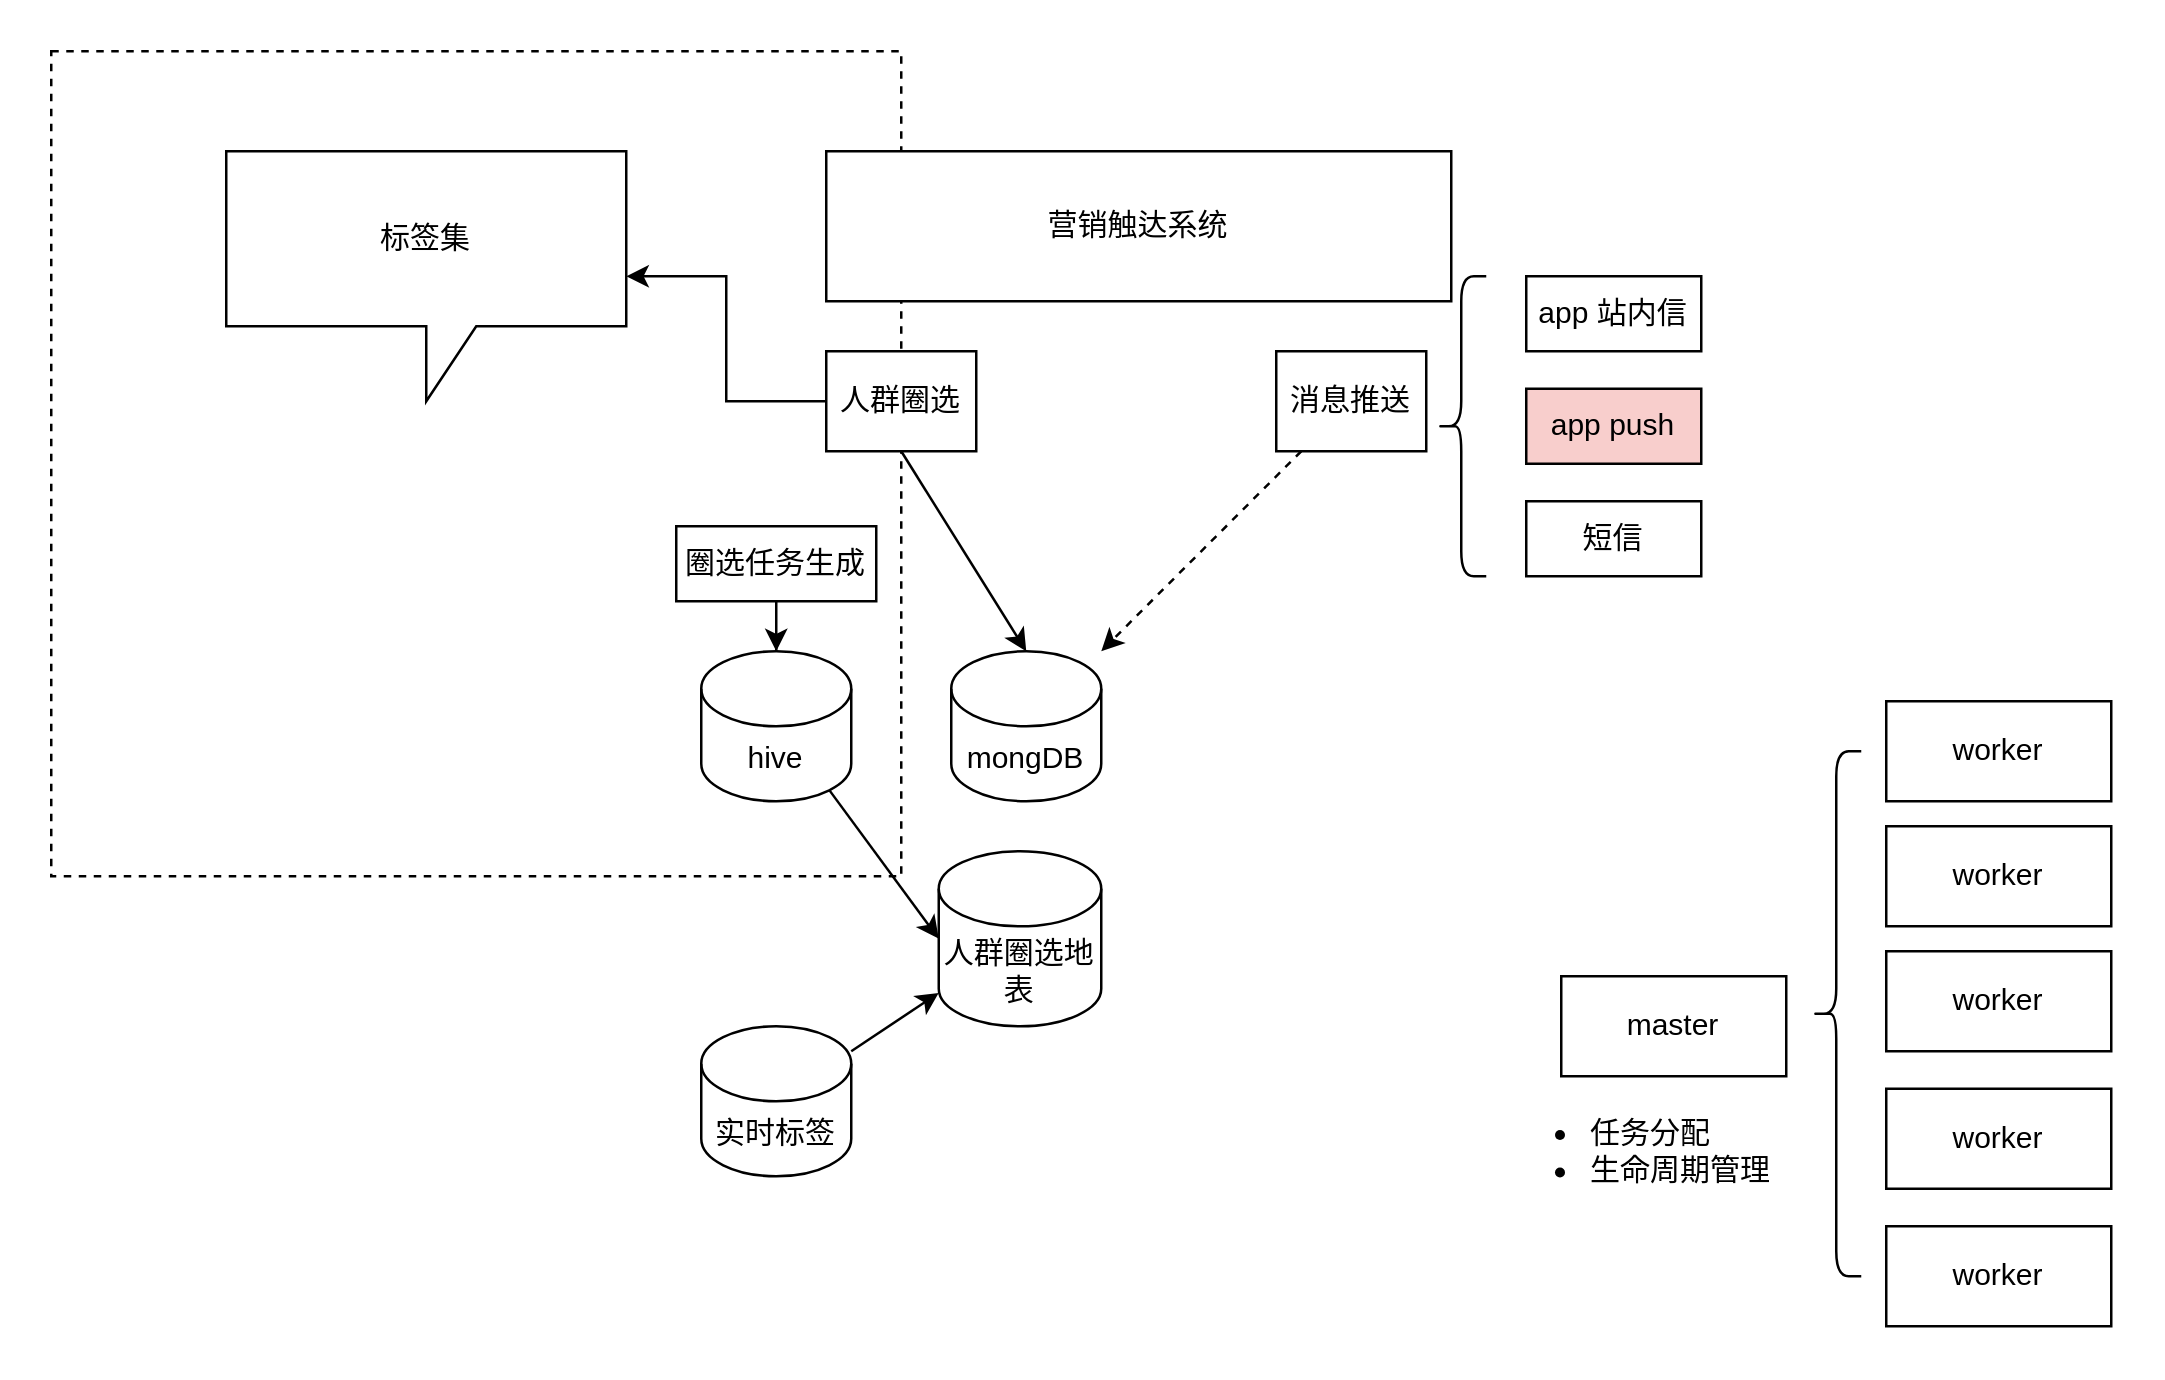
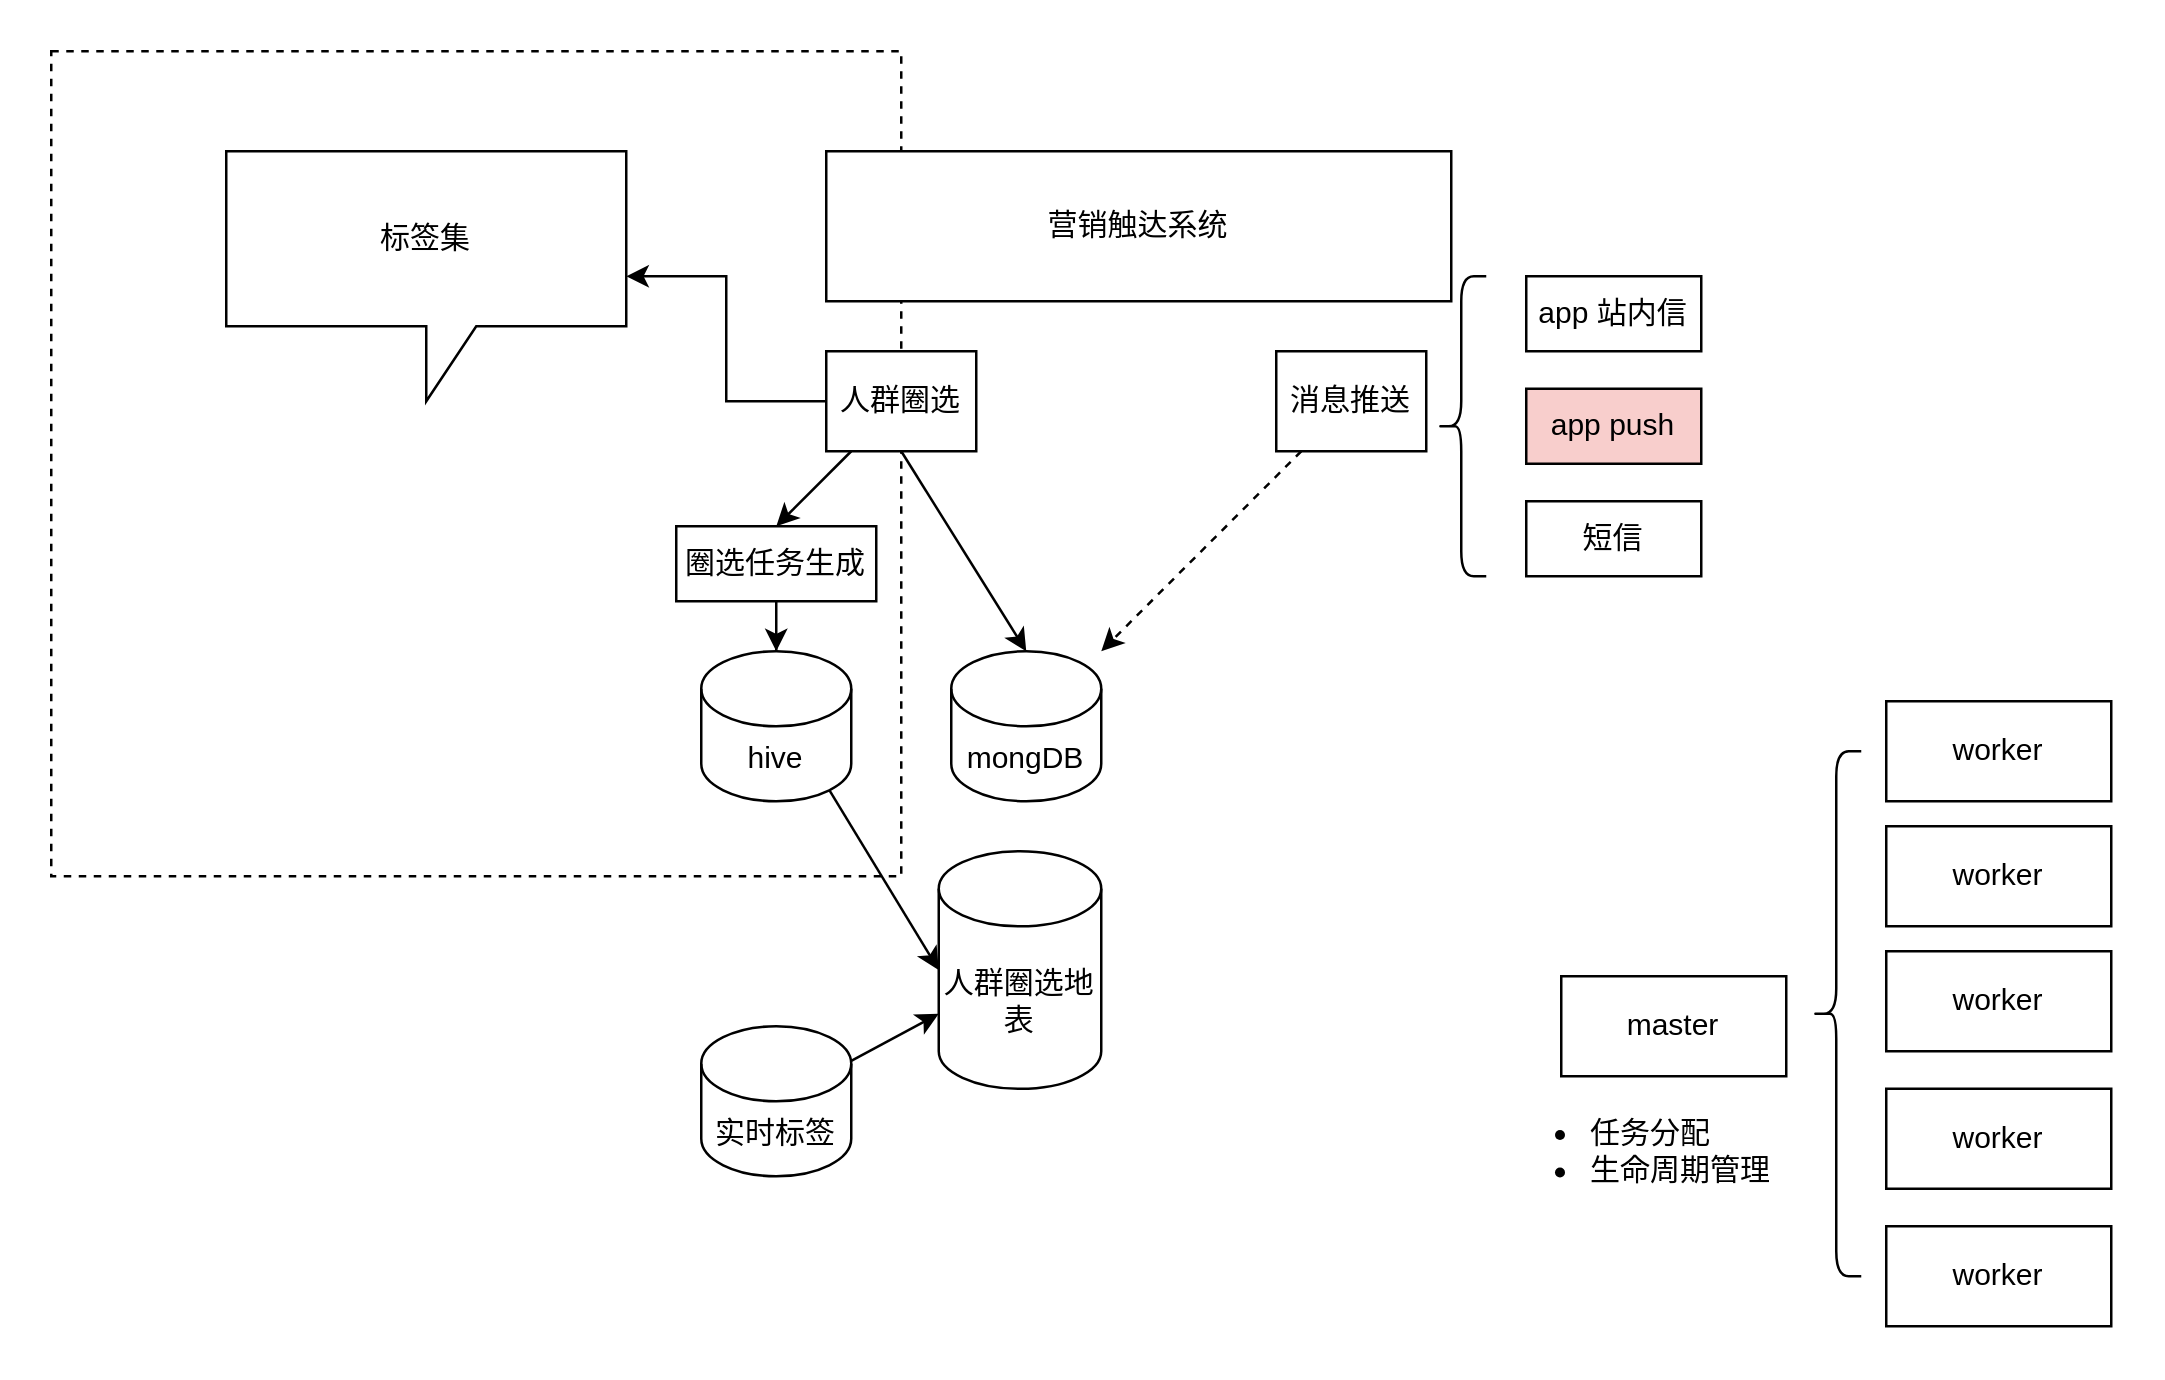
none -> (819, 483)
(1020, 939) -> (1020, 970)
